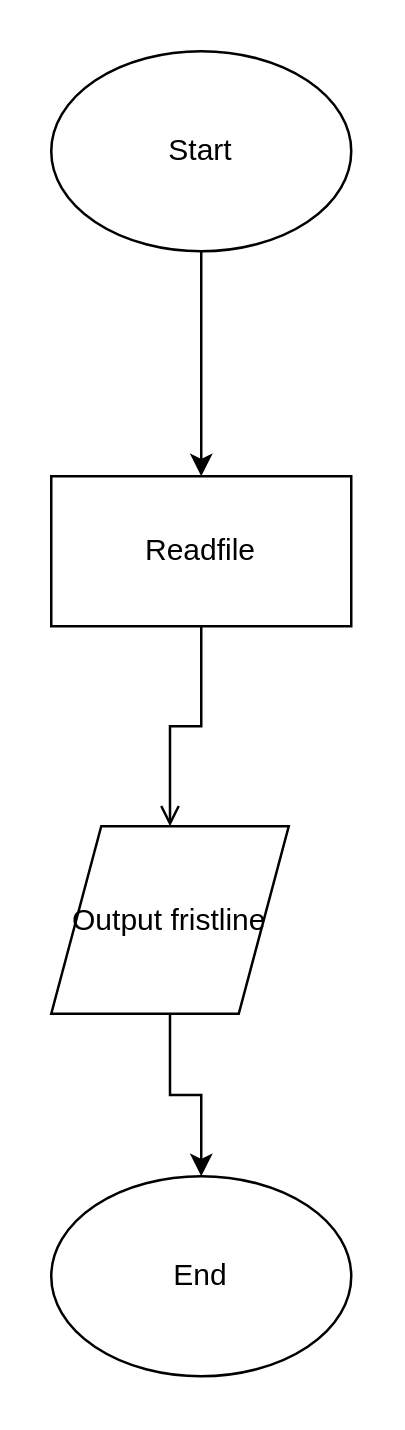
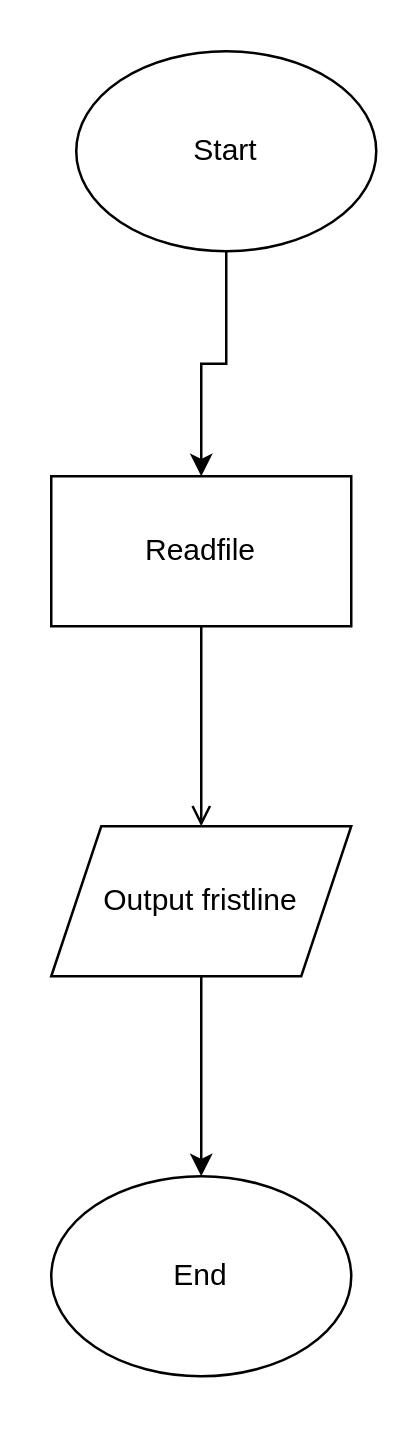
(201, 151) -> (226, 151)
(170, 920) -> (201, 901)
